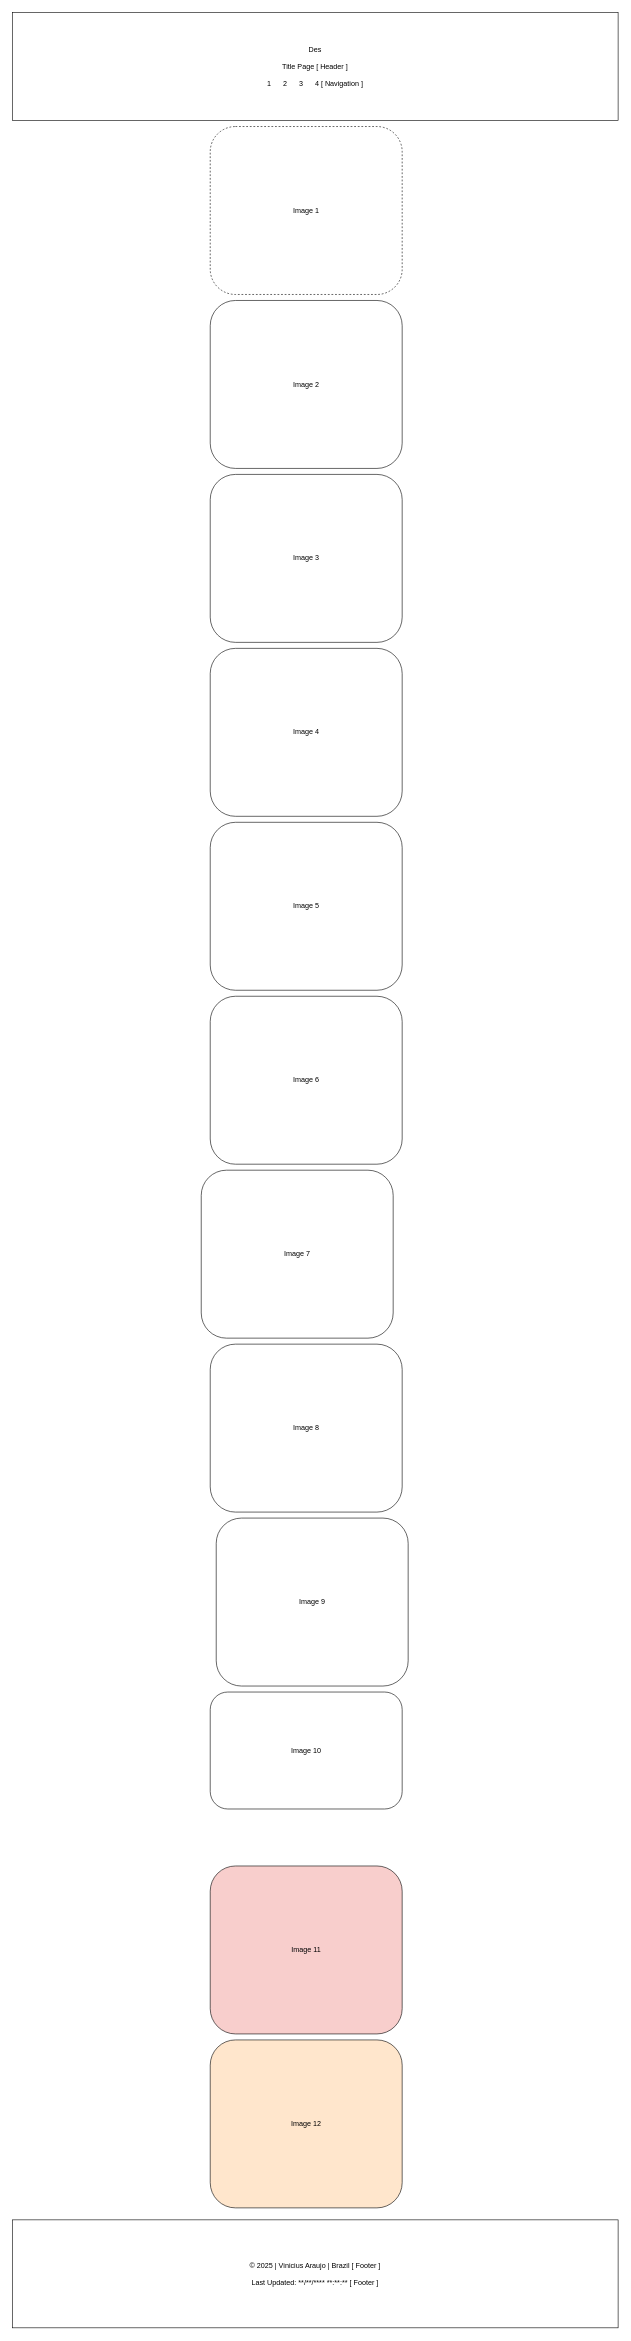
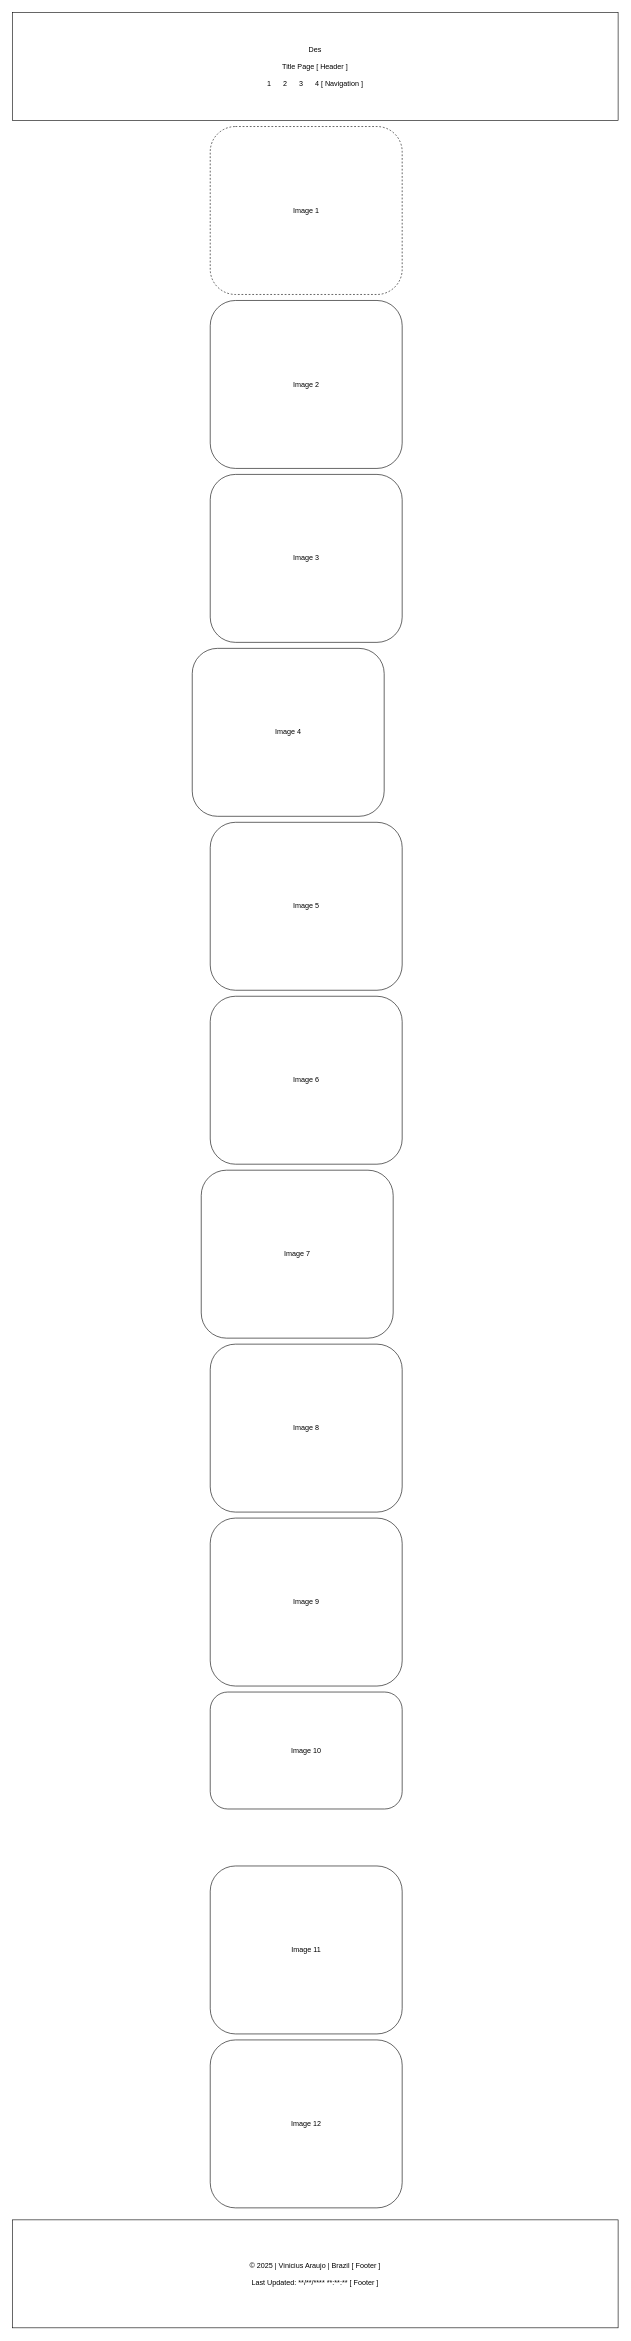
(306, 732) -> (288, 732)
(312, 1602) -> (306, 1602)
(306, 1950) -> (306, 1950)
(306, 2124) -> (306, 2124)
